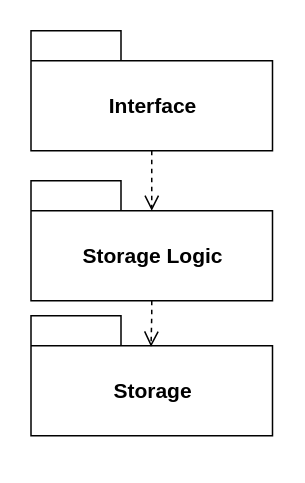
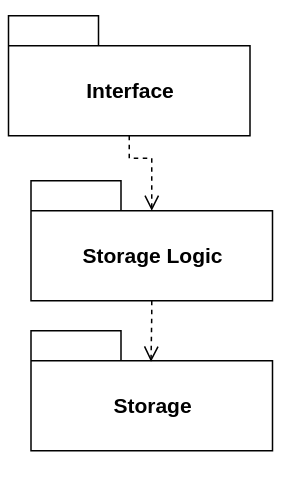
(152, 91) -> (129, 76)
(152, 376) -> (152, 391)
